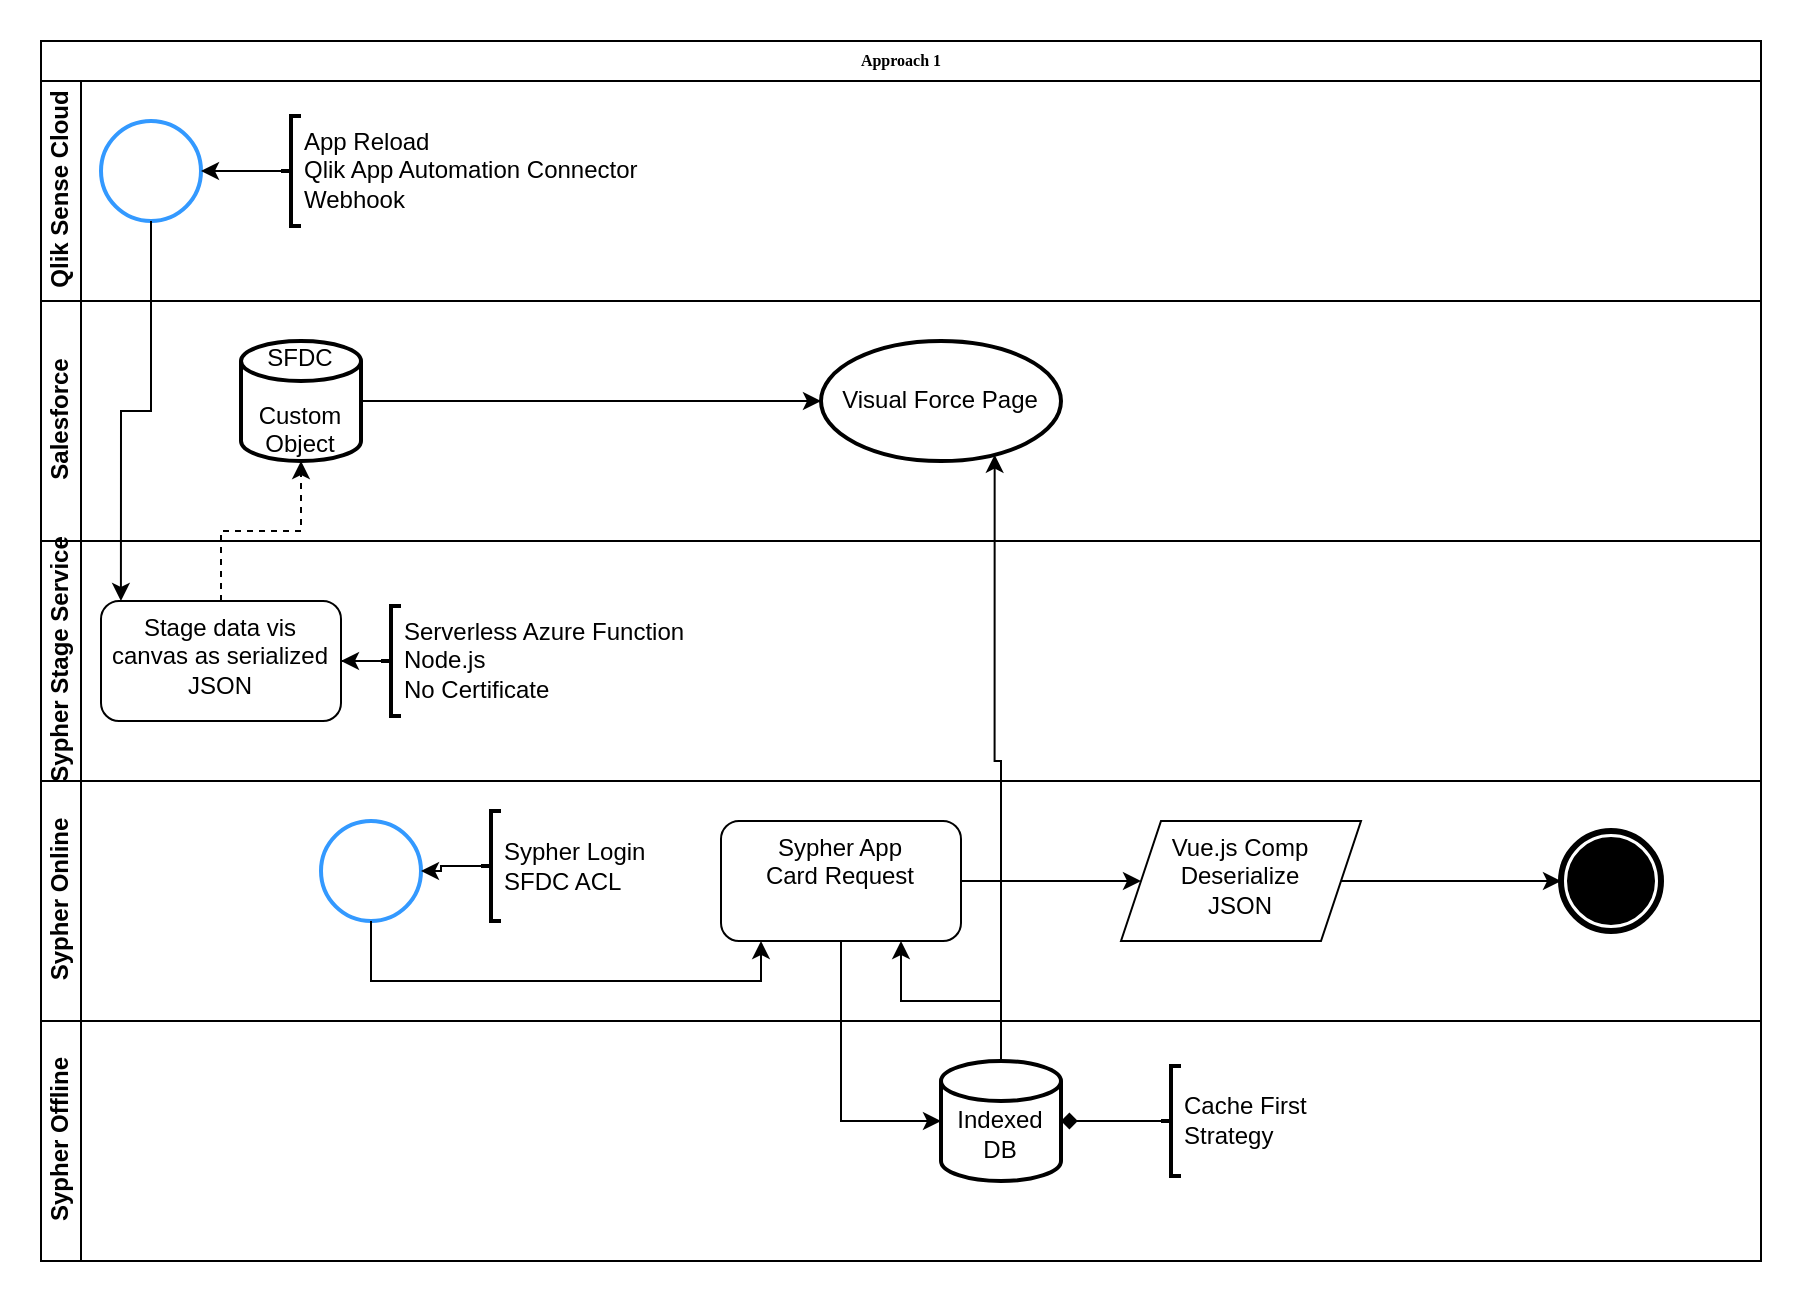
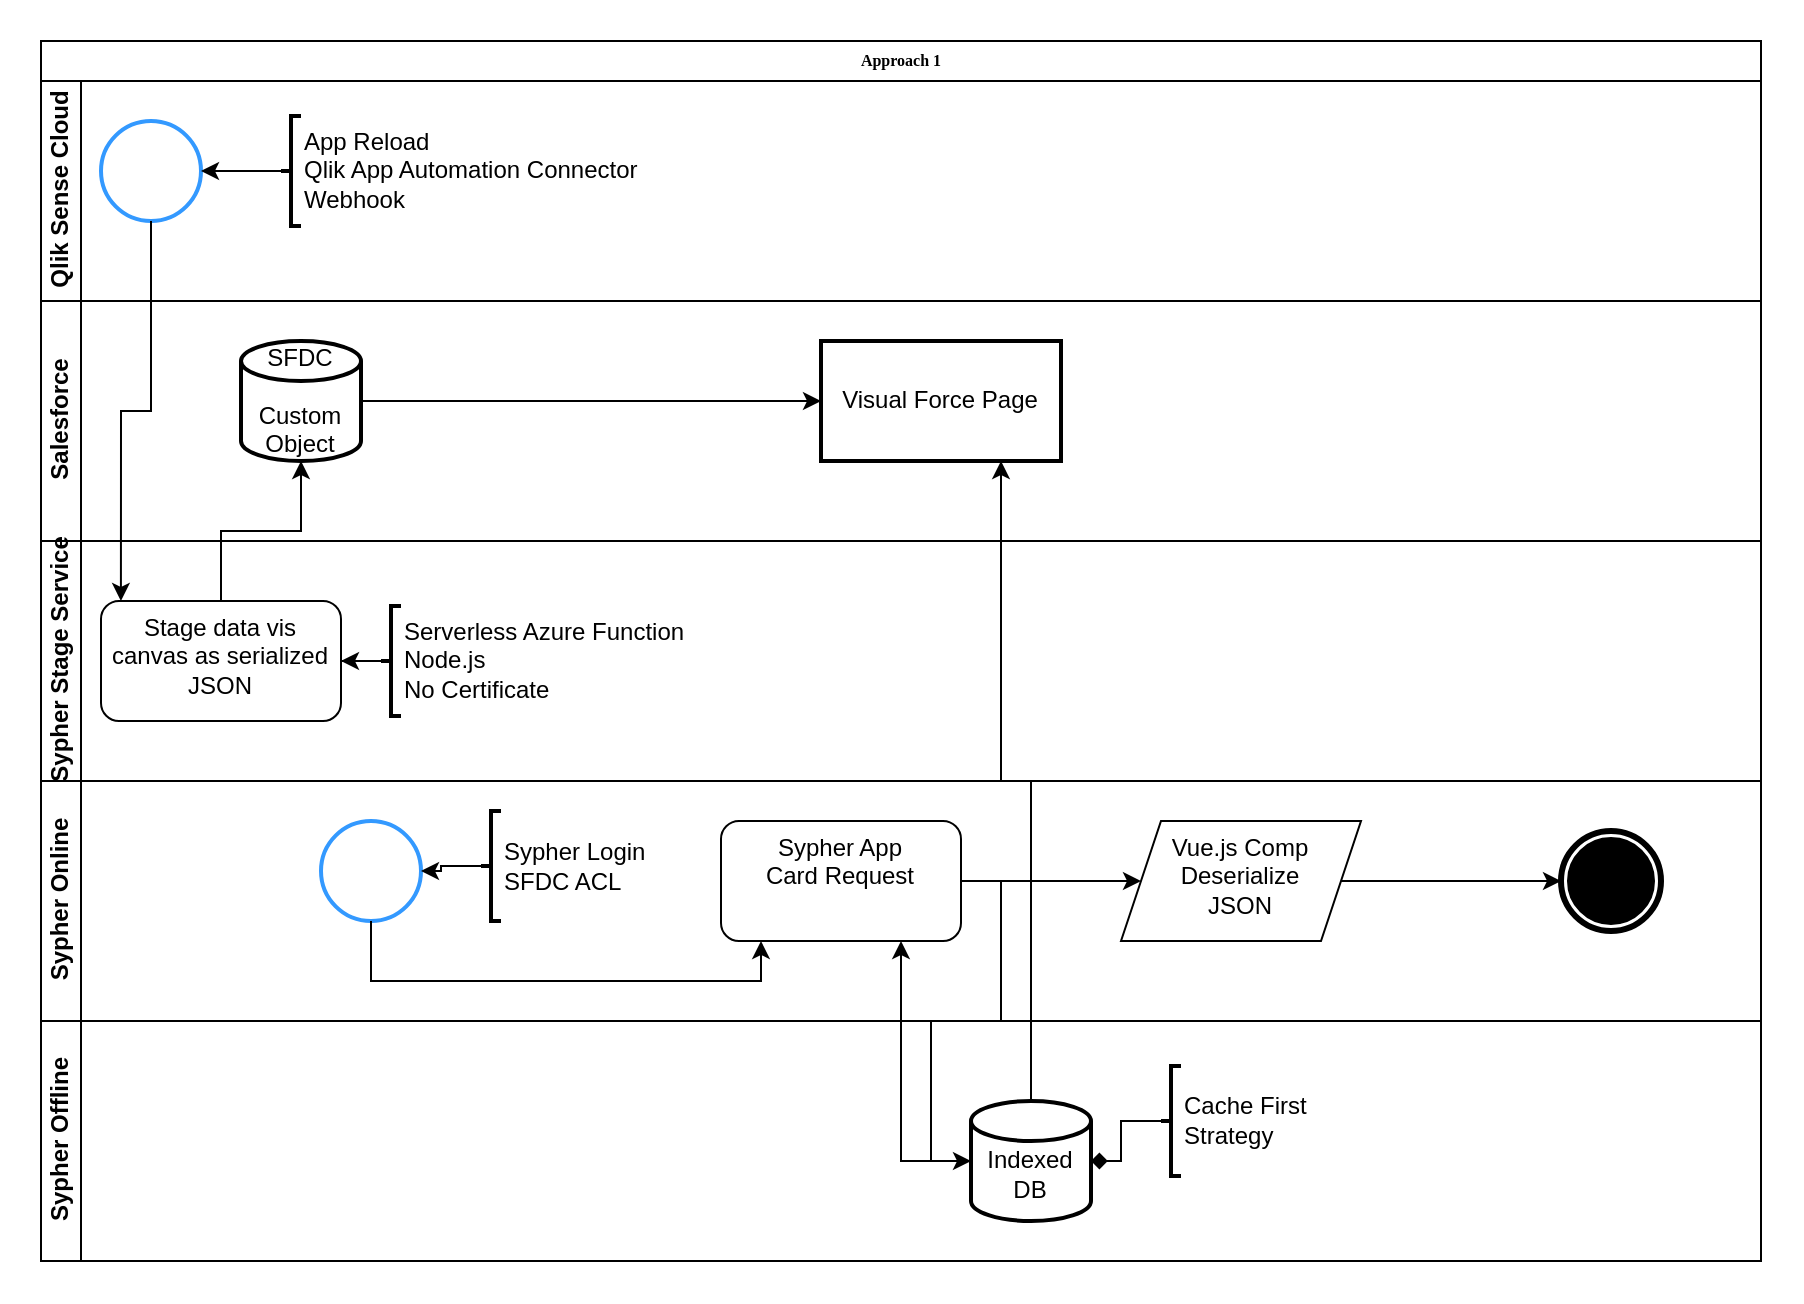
(941, 401) -> (941, 401)
(287, 531) -> (287, 531)
(1001, 1121) -> (1031, 1161)
